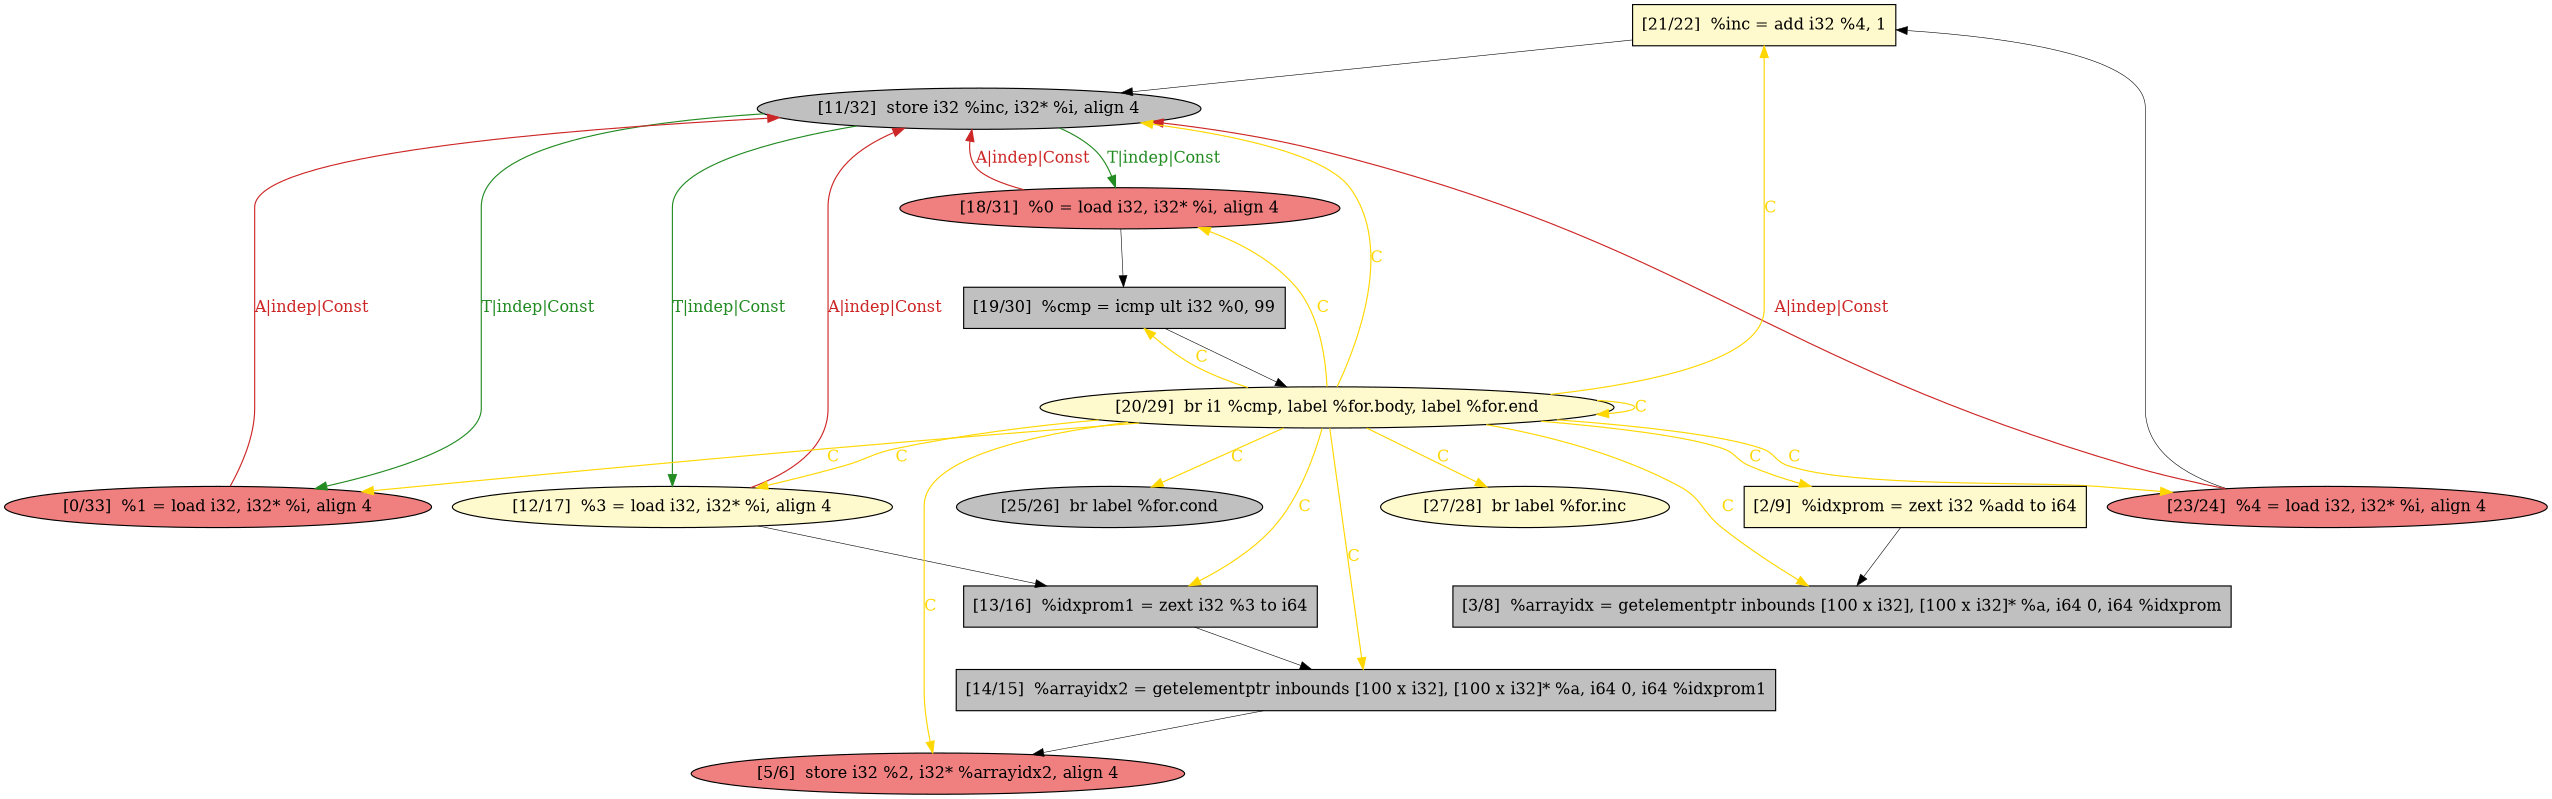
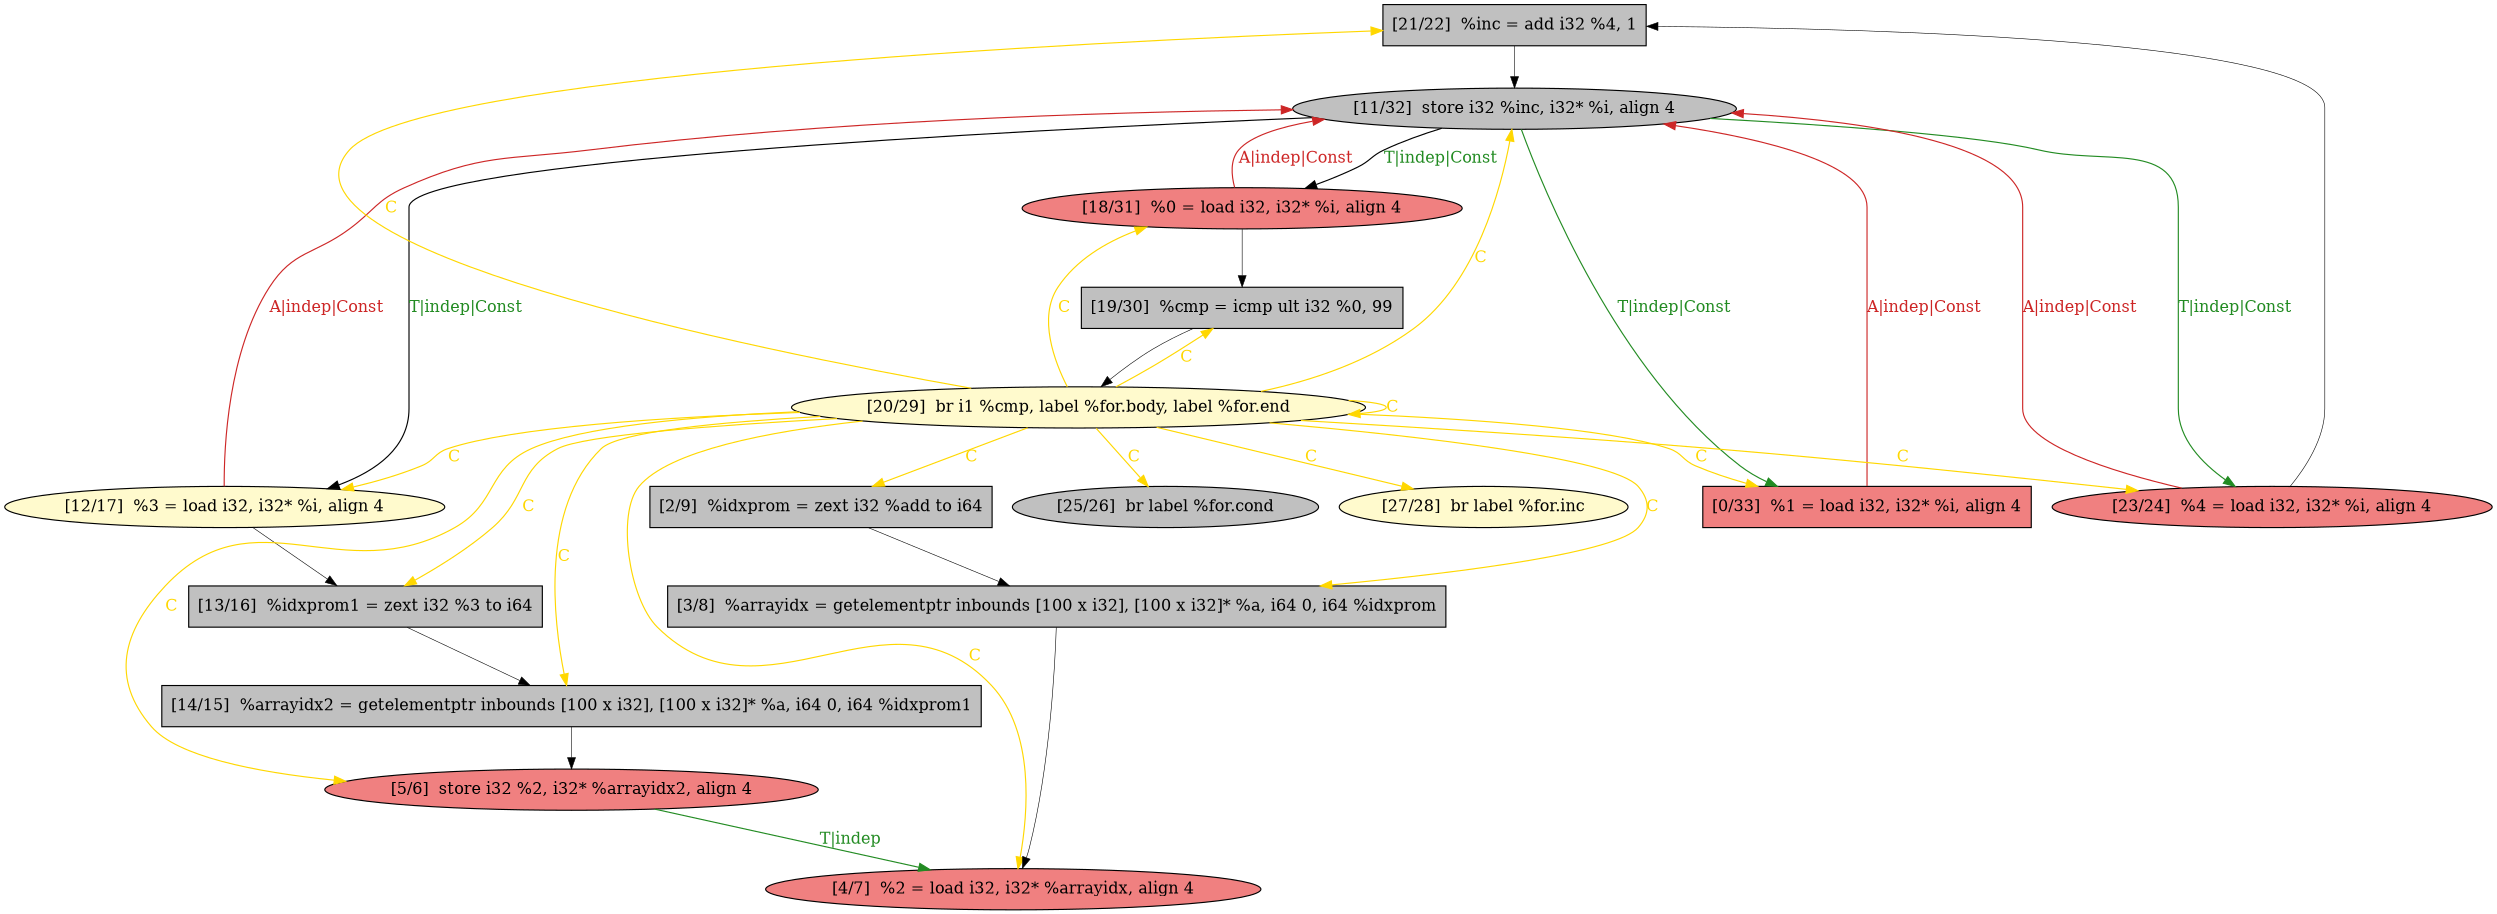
(1764, 25) -> (1515, 25)
(1091, 147) -> (1378, 154)
none -> (2102, 157)
(672, 236) -> (702, 154)
(218, 507) -> (1867, 507)
(1915, 507) -> (821, 507)
none -> (1013, 889)
